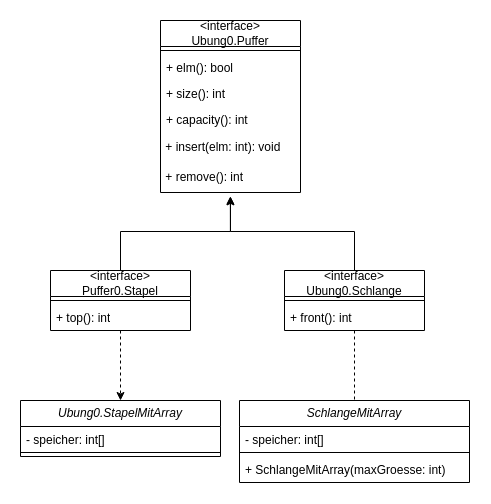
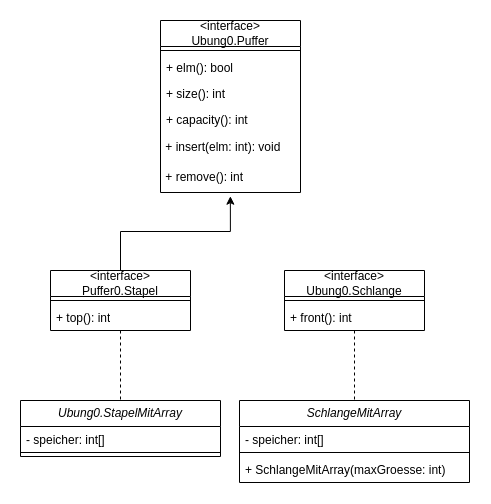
(312, 232) -> none
(121, 392) -> (121, 395)
